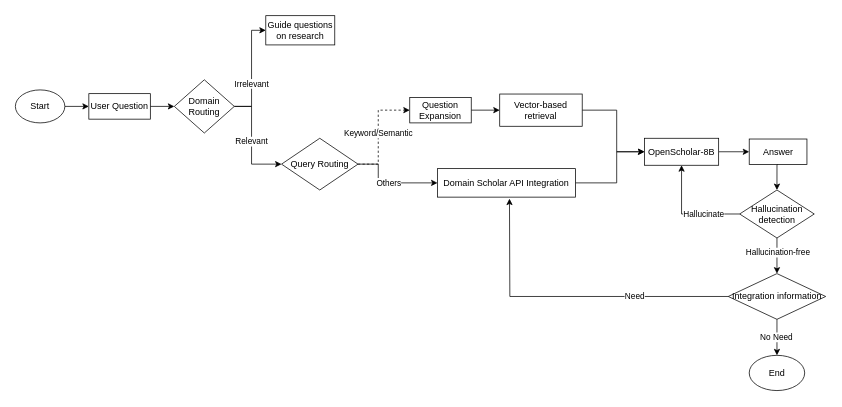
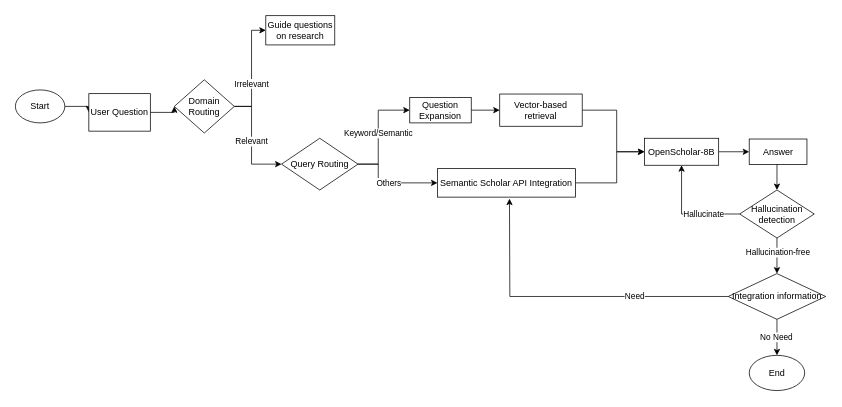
(120, 106) -> (120, 112)
(381, 110) -> (381, 110)
(507, 183) -> (507, 183)
